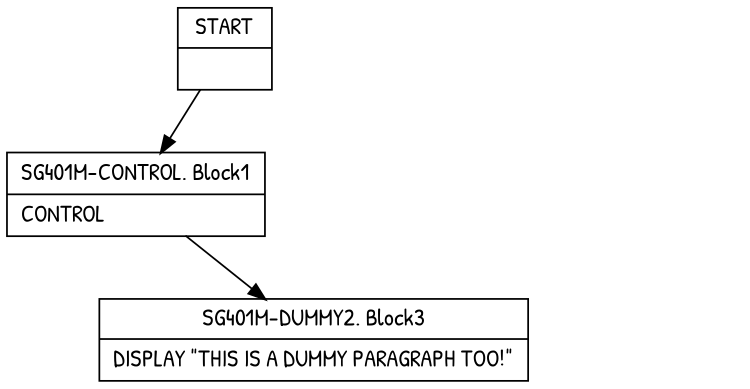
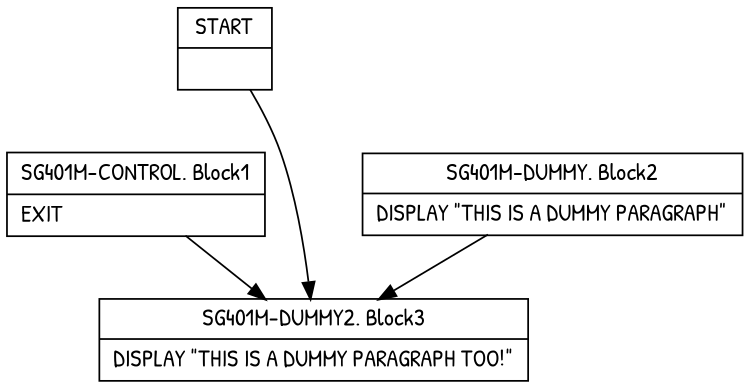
(185, 114) -> (290, 182)
none -> (553, 194)
(64, 214) -> (43, 214)
